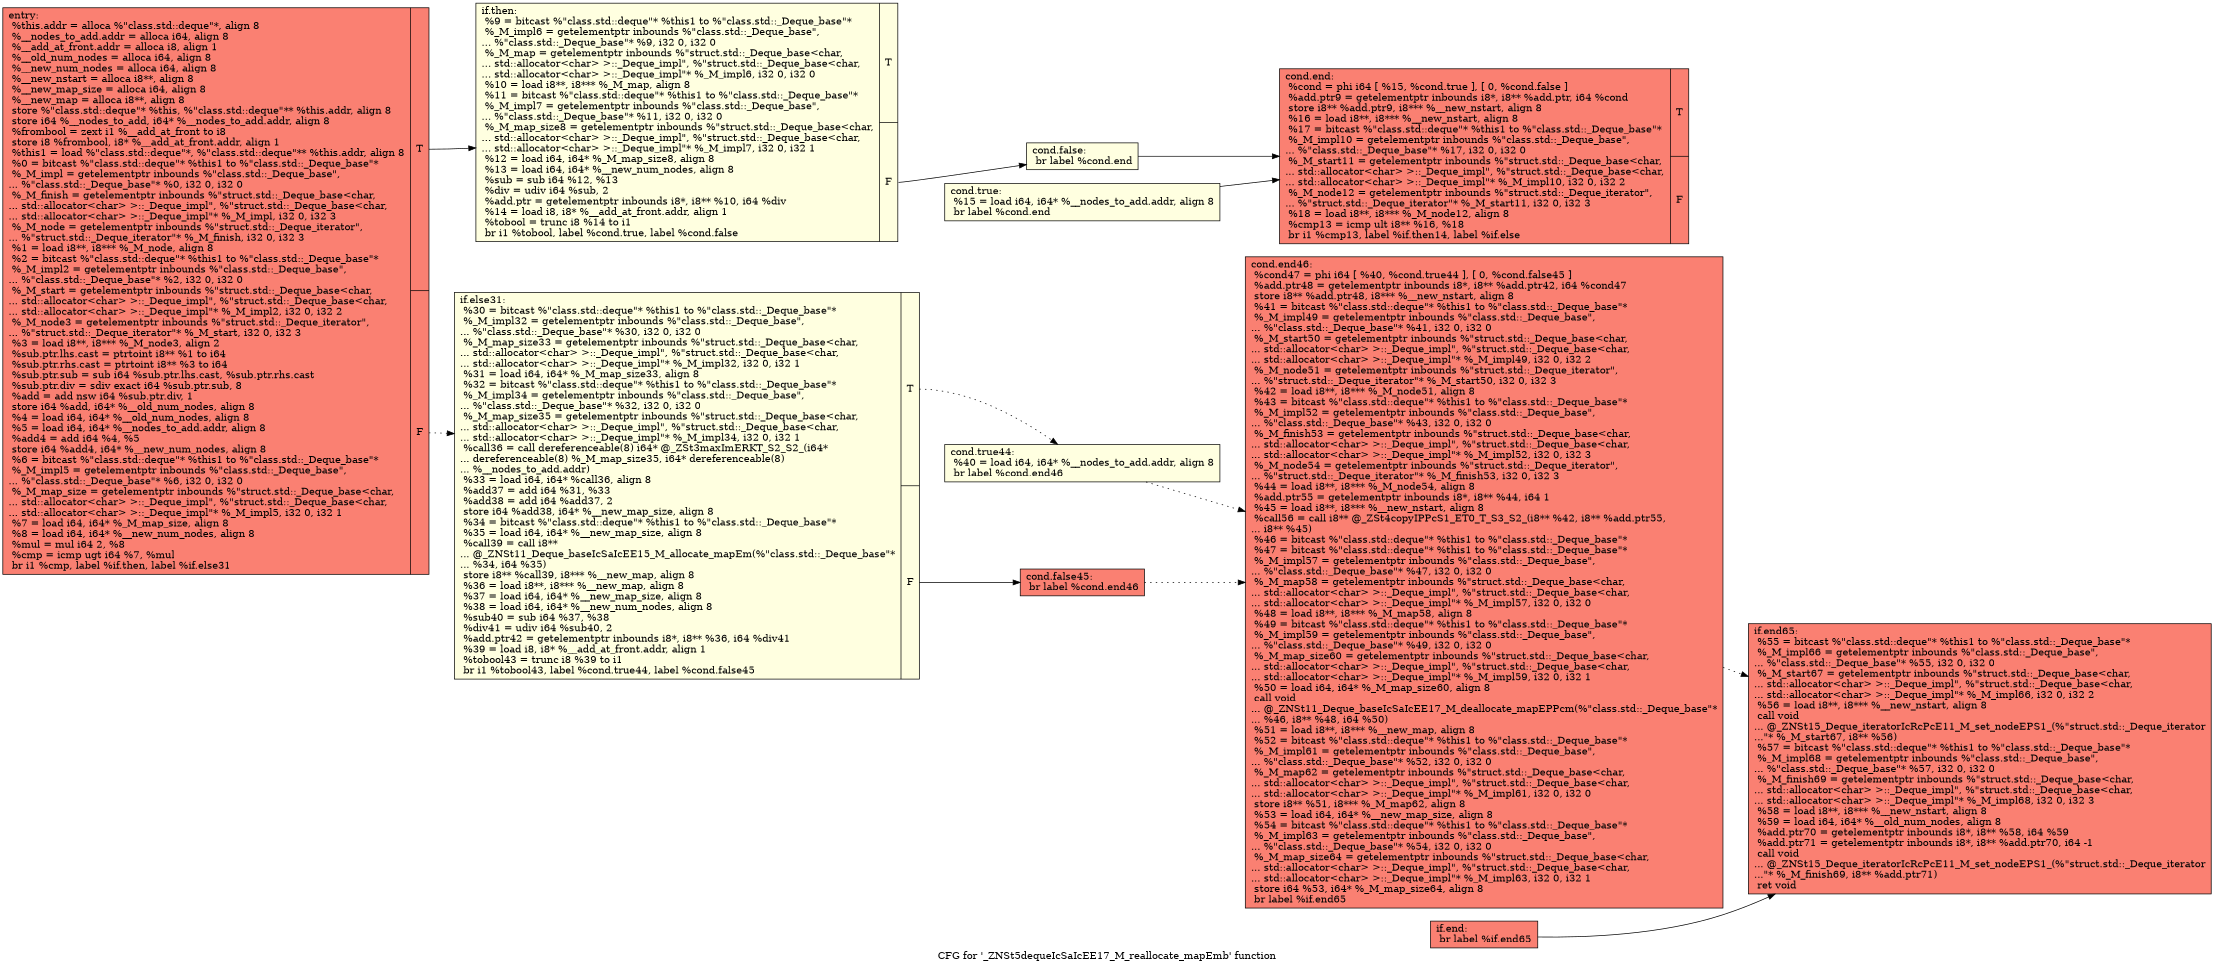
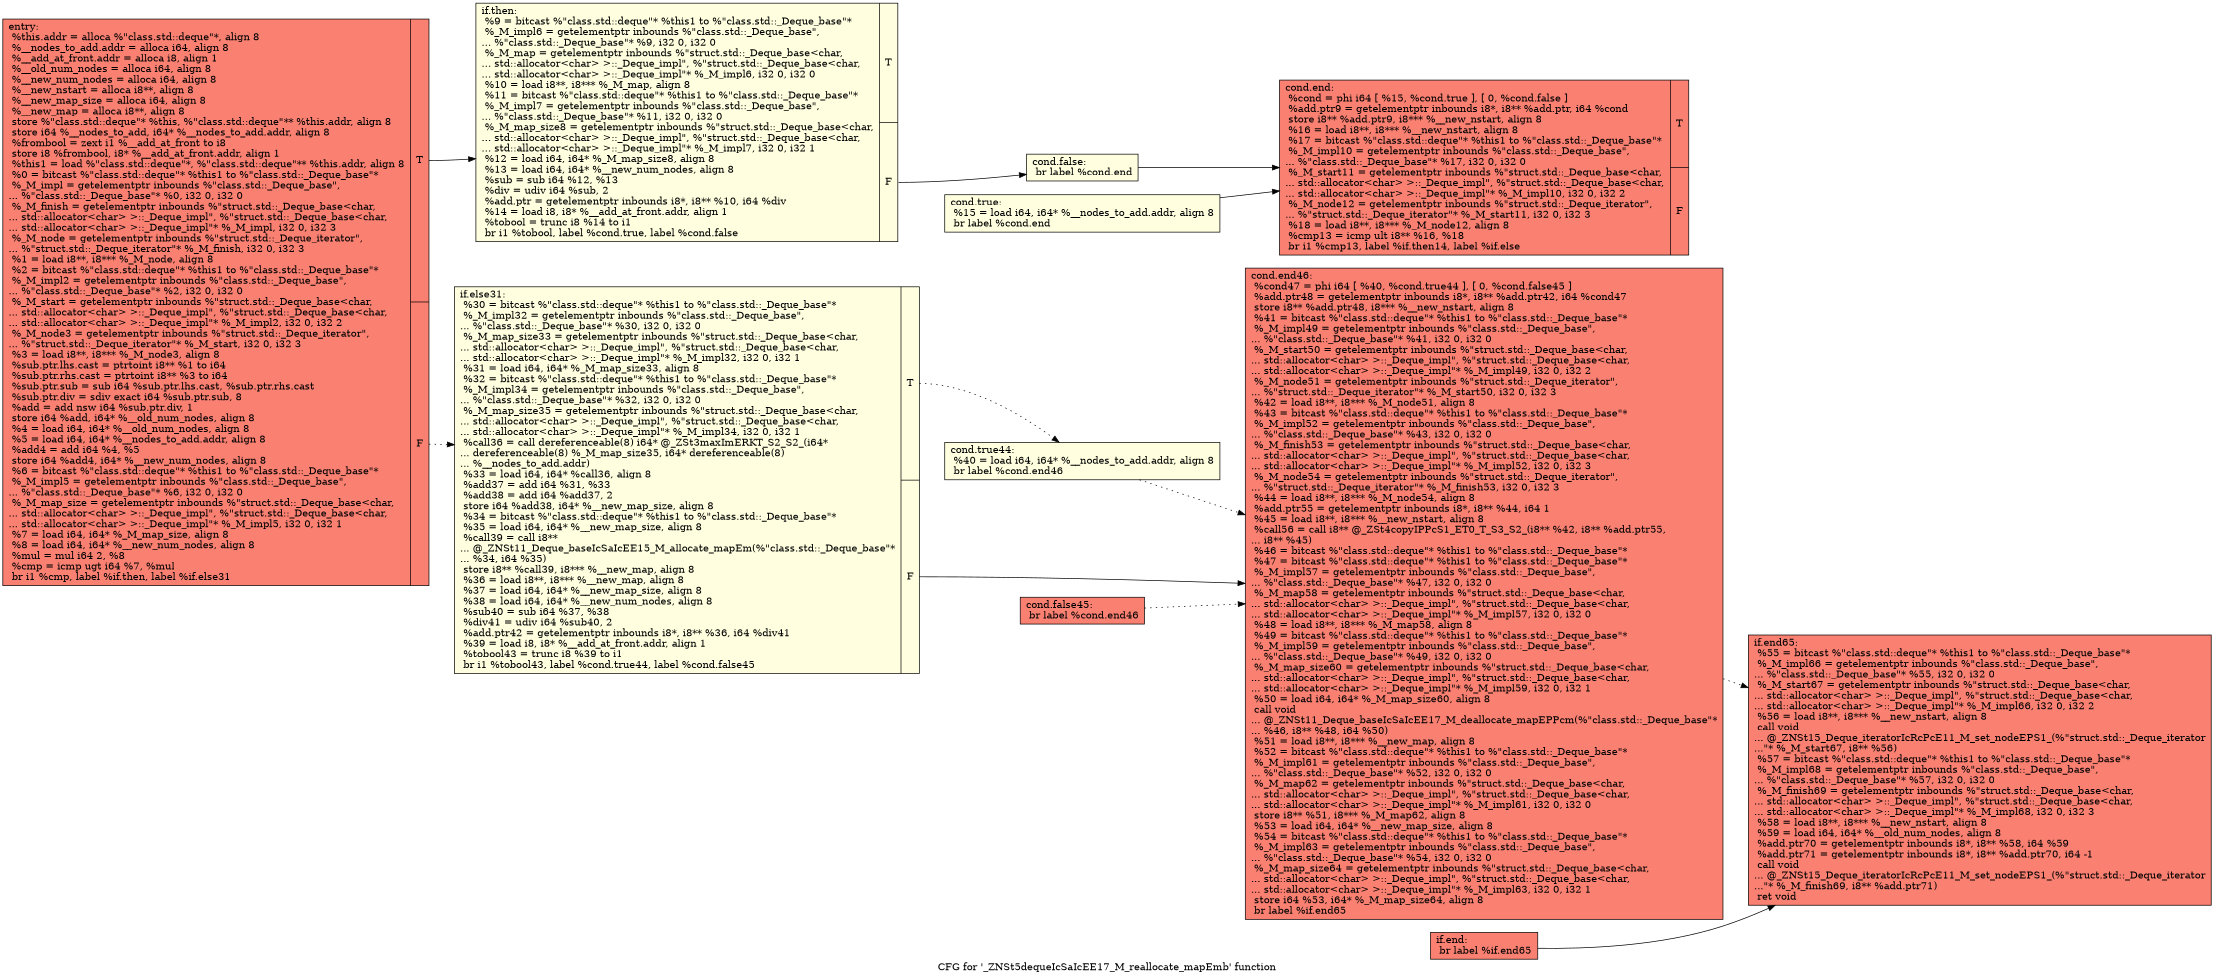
(114, 344) -> (114, 355)
(966, 582) -> (1079, 579)
